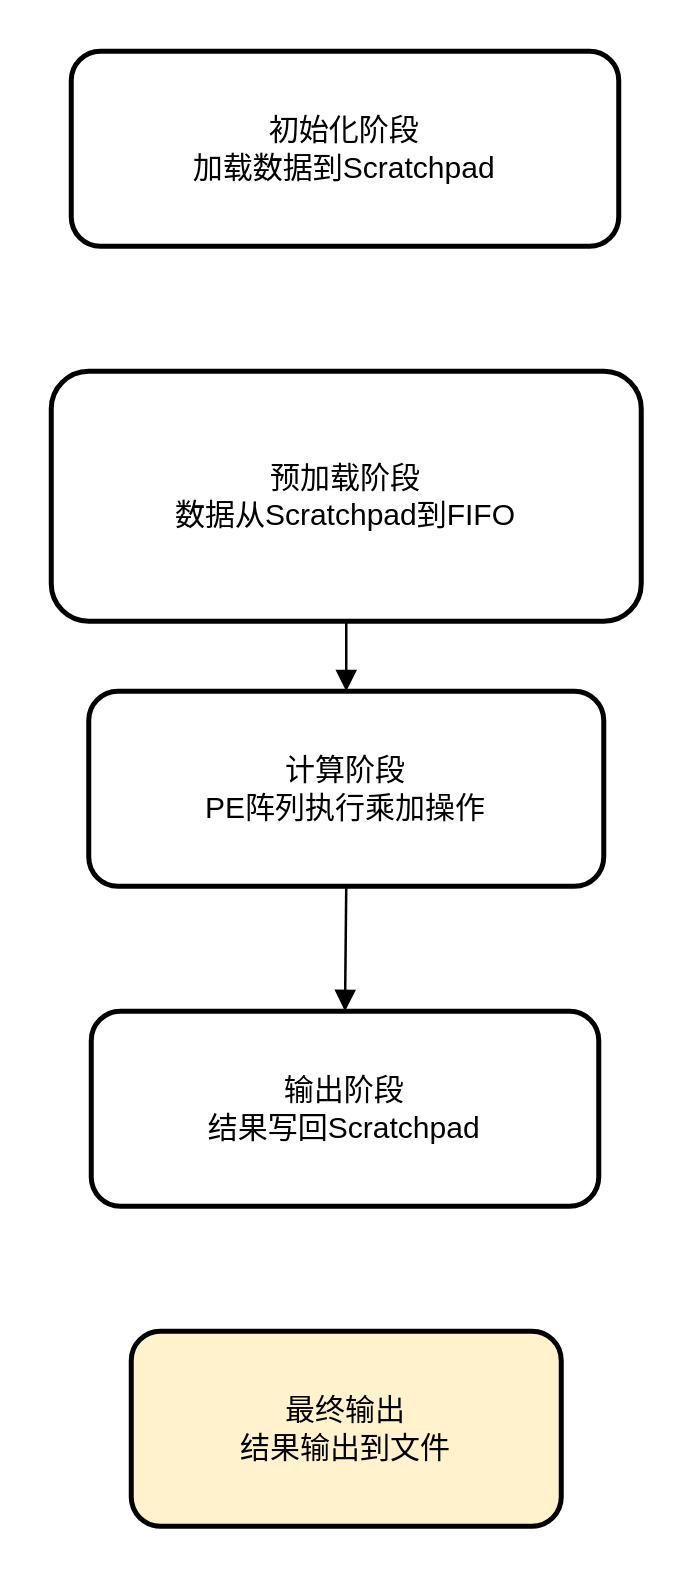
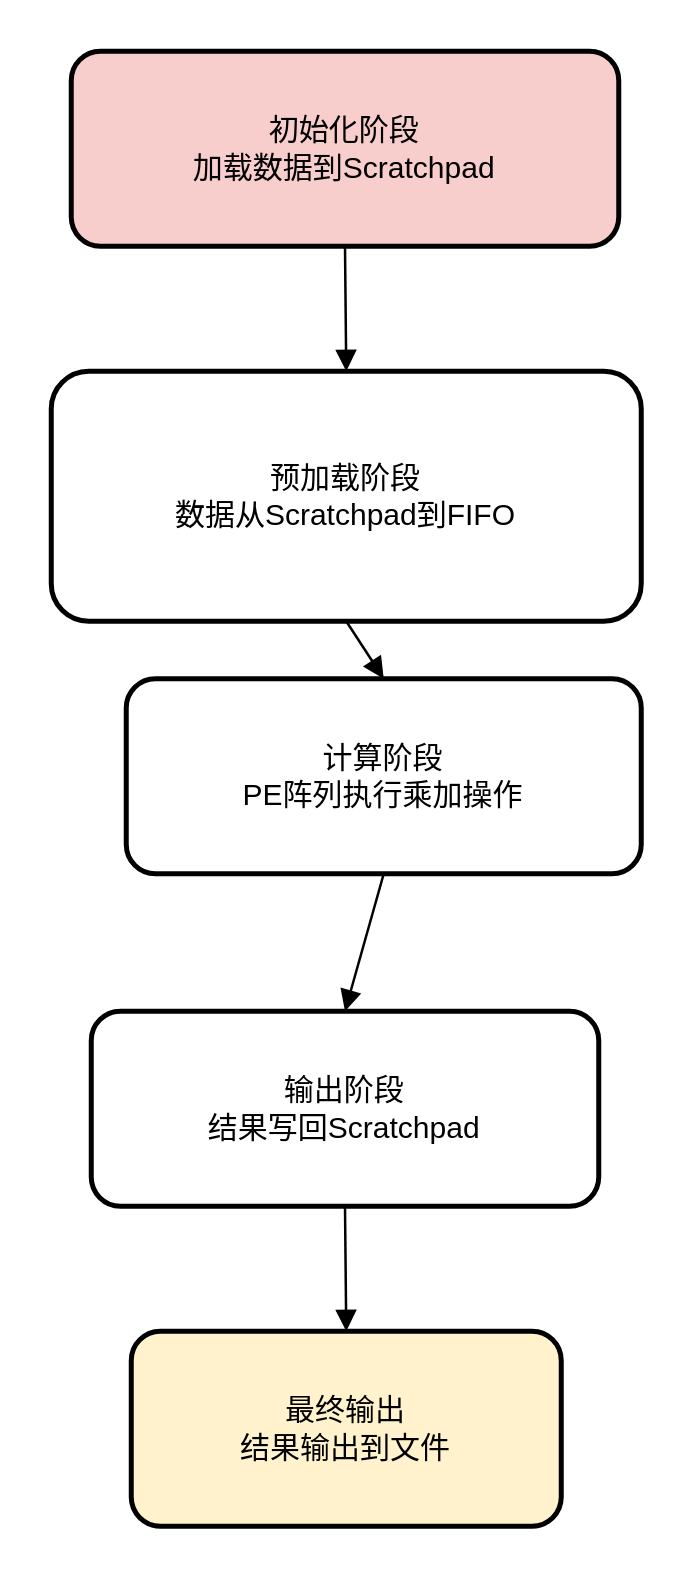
(345, 149) -> (345, 149)
none -> (346, 299)
(346, 789) -> (384, 776)
none -> (346, 1259)
